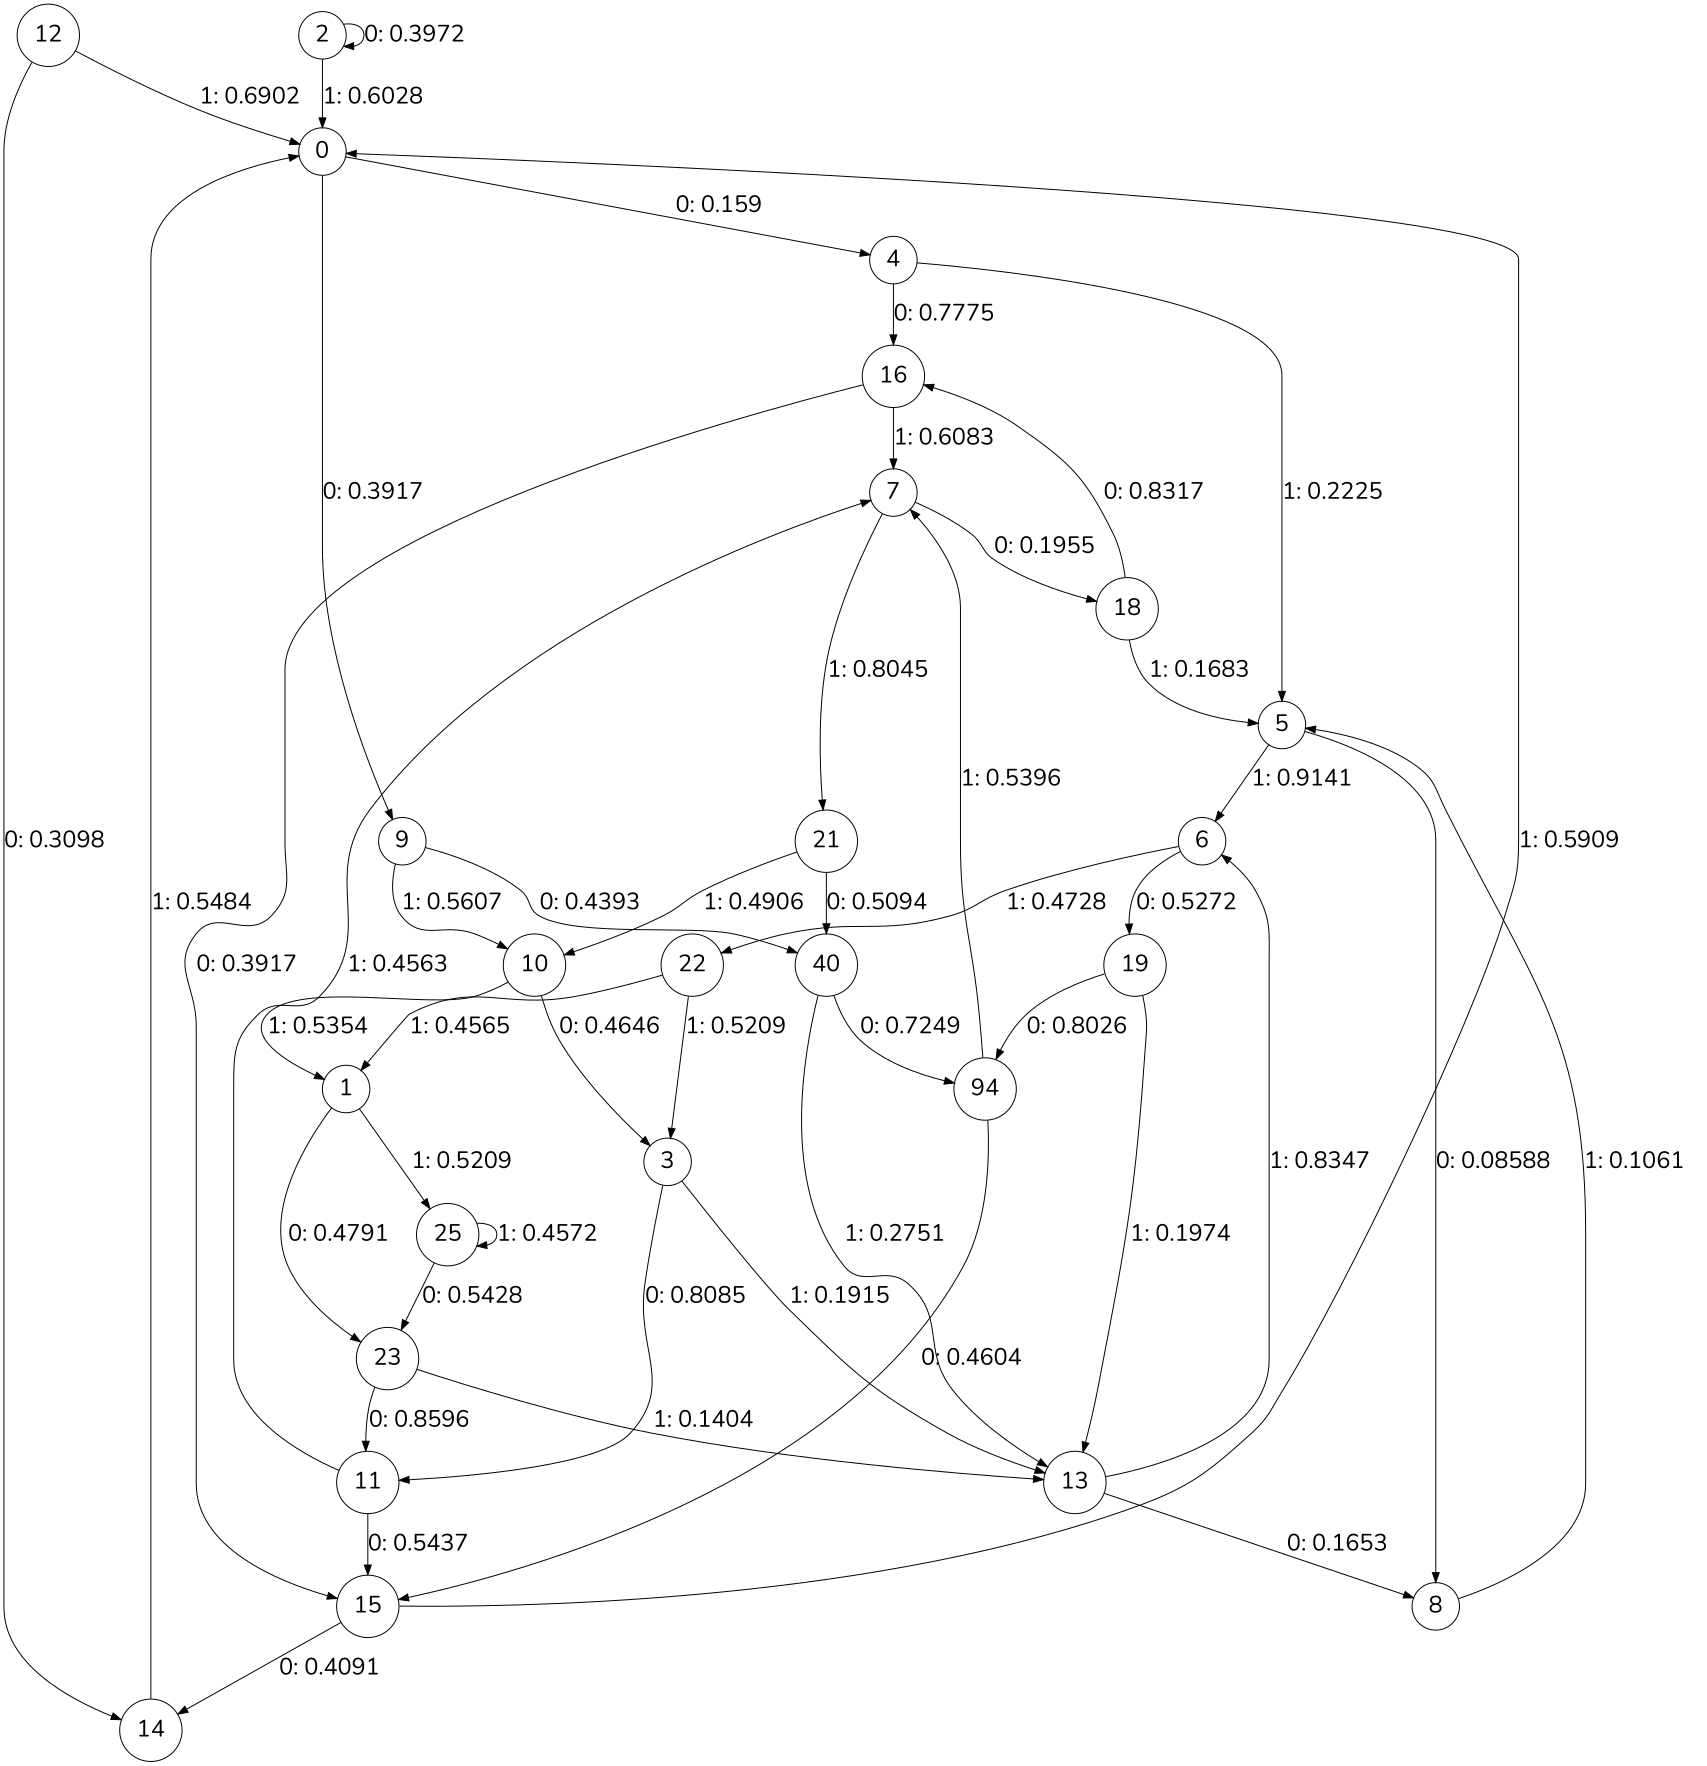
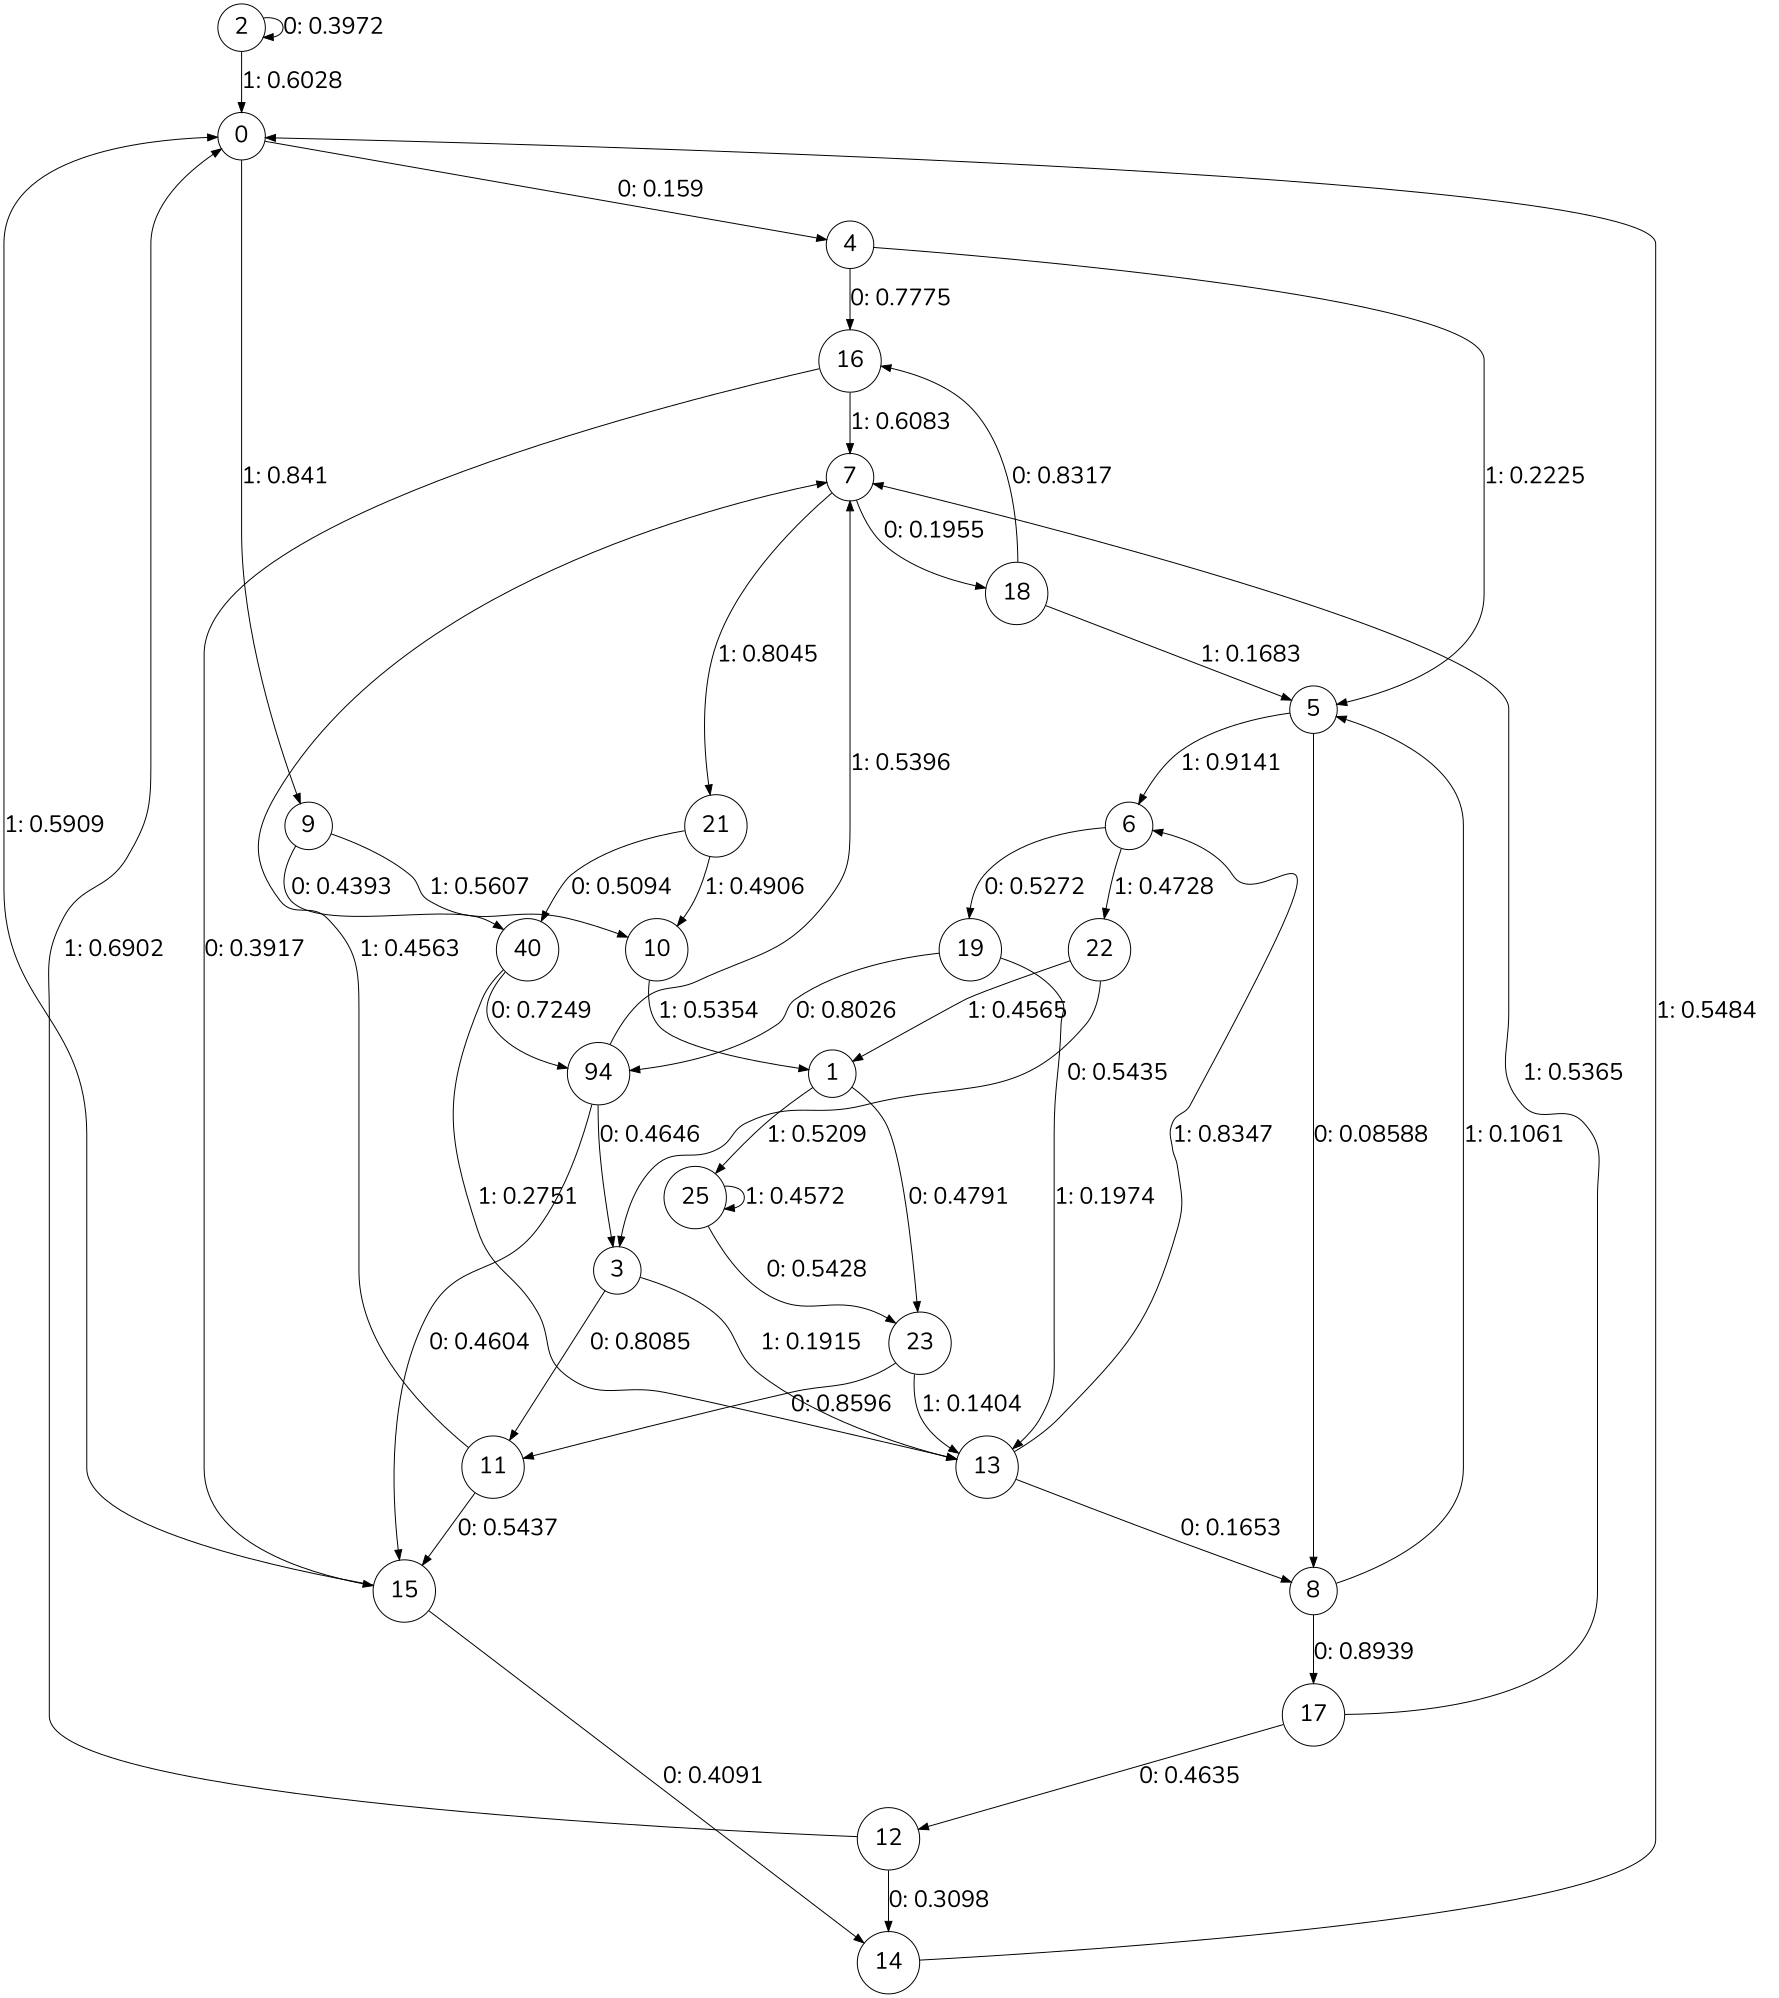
(382, 493) -> (297, 477)
(745, 1027) -> (1127, 1074)
(582, 1074) -> (602, 1171)
none -> (1314, 1715)
